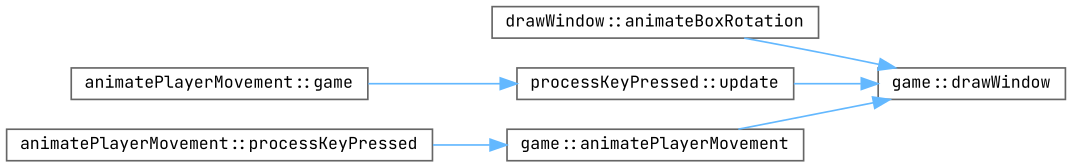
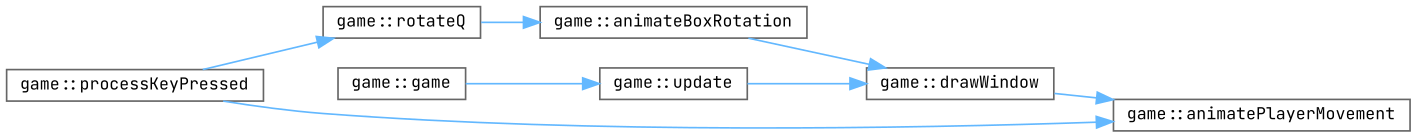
none -> (402, 22)
(655, 22) -> (674, 22)
(220, 84) -> (402, 84)
(655, 84) -> (674, 84)
(806, 116) -> (1075, 96)
(220, 145) -> (135, 85)
